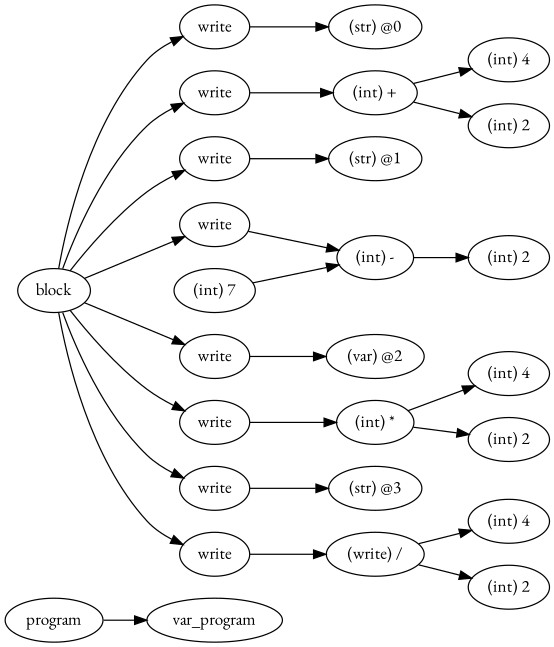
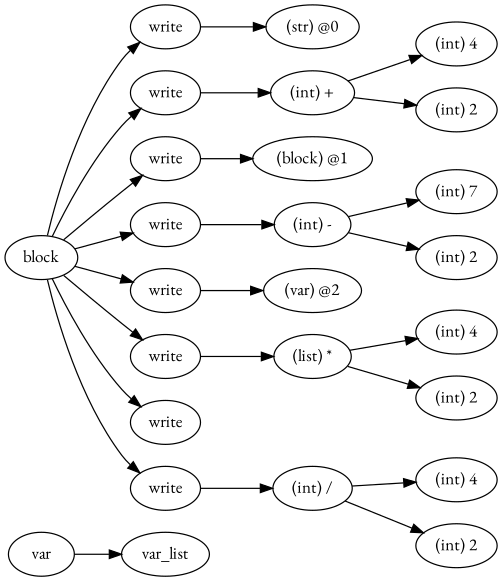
(375, 159) -> (313, 159)
(290, 275) -> (378, 210)
(375, 422) -> (313, 356)
(375, 488) -> none
(375, 554) -> (313, 488)
(54, 620) -> (41, 554)
(215, 620) -> (165, 554)
